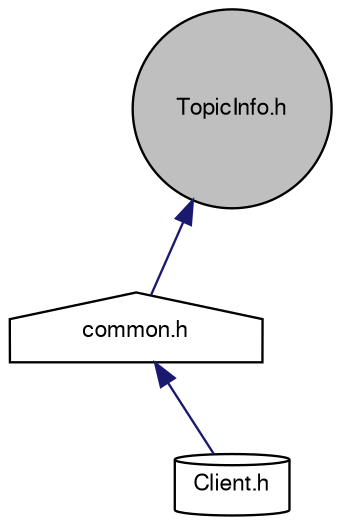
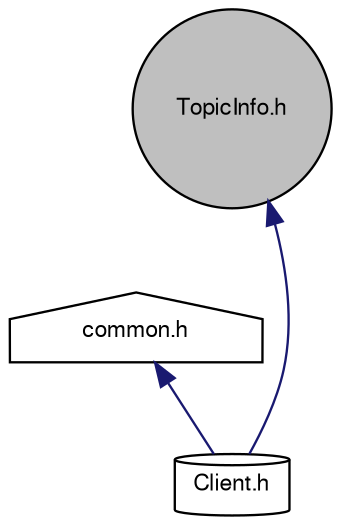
(167, 259) -> (288, 342)
